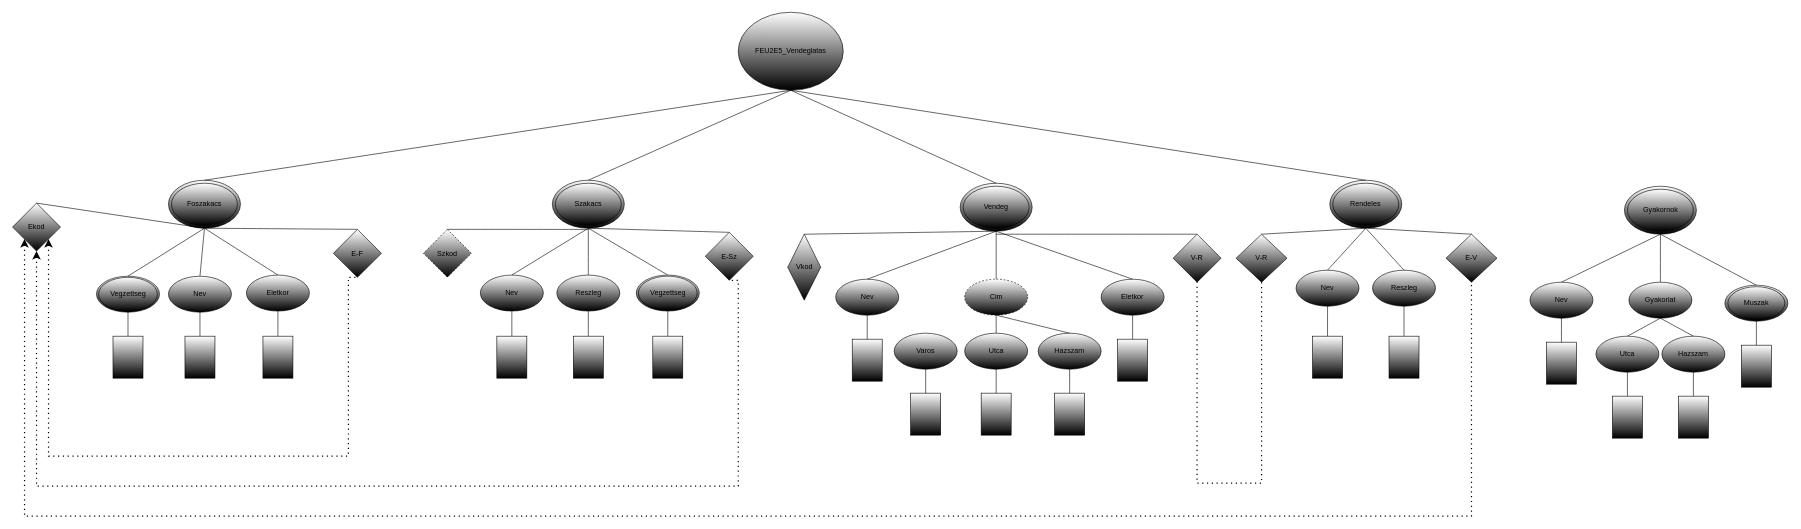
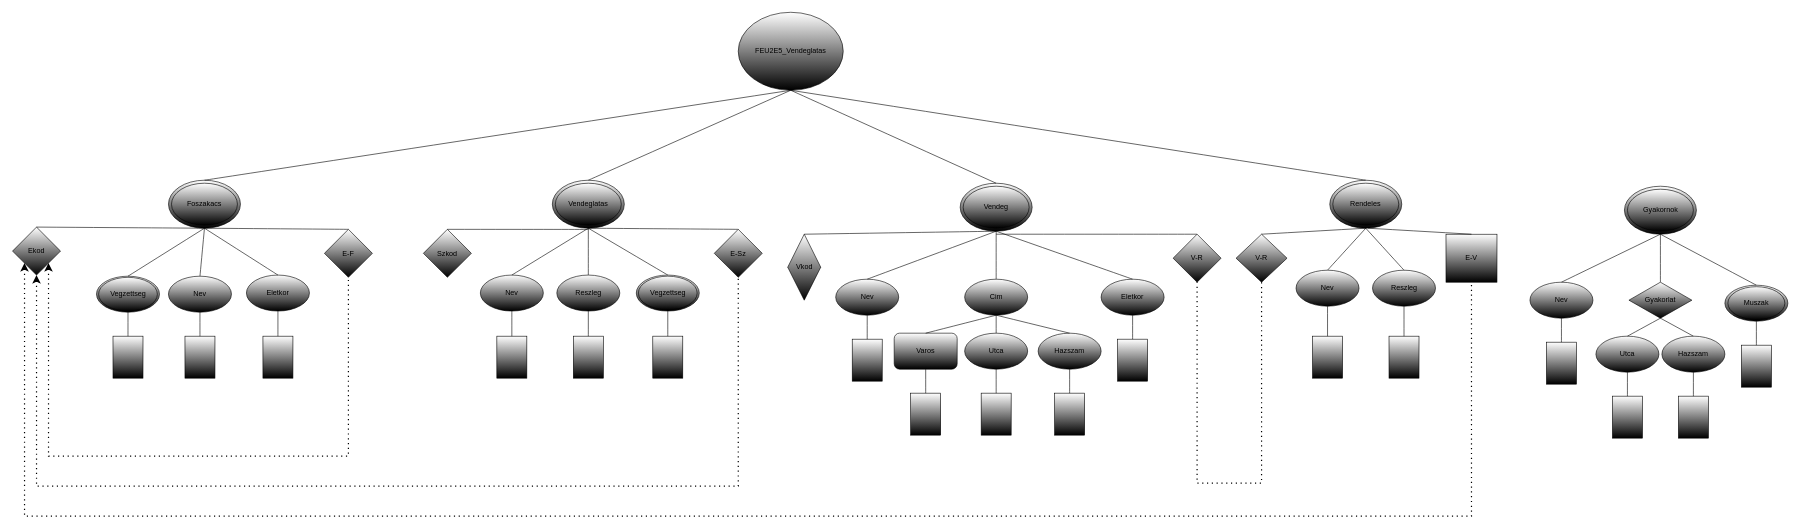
(588, 204) -> (588, 204)
(36, 227) -> (36, 251)
(357, 253) -> (348, 253)
(447, 253) -> (447, 253)
(729, 256) -> (738, 253)
(1472, 258) -> (1472, 258)
(996, 297) -> (996, 297)
(1661, 300) -> (1661, 300)
none -> (959, 325)
(926, 351) -> (926, 351)
